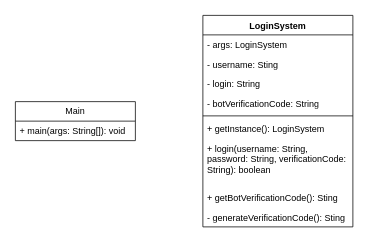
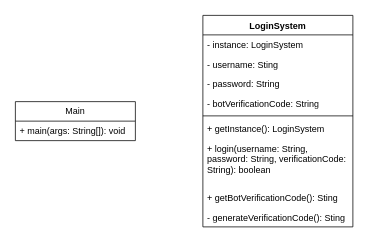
(251, 46) -> (259, 46)
(238, 85) -> (248, 85)
